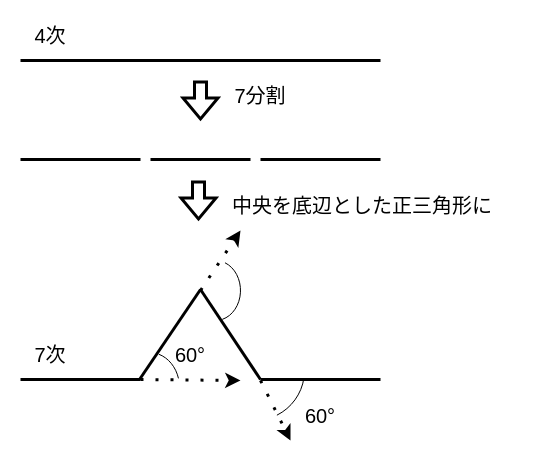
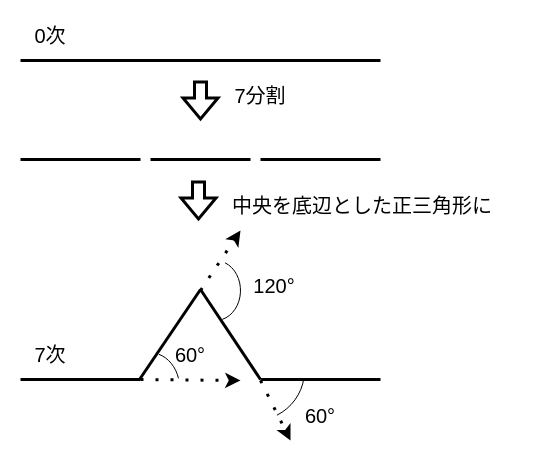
(51, 36) -> (51, 36)
none -> (275, 286)
